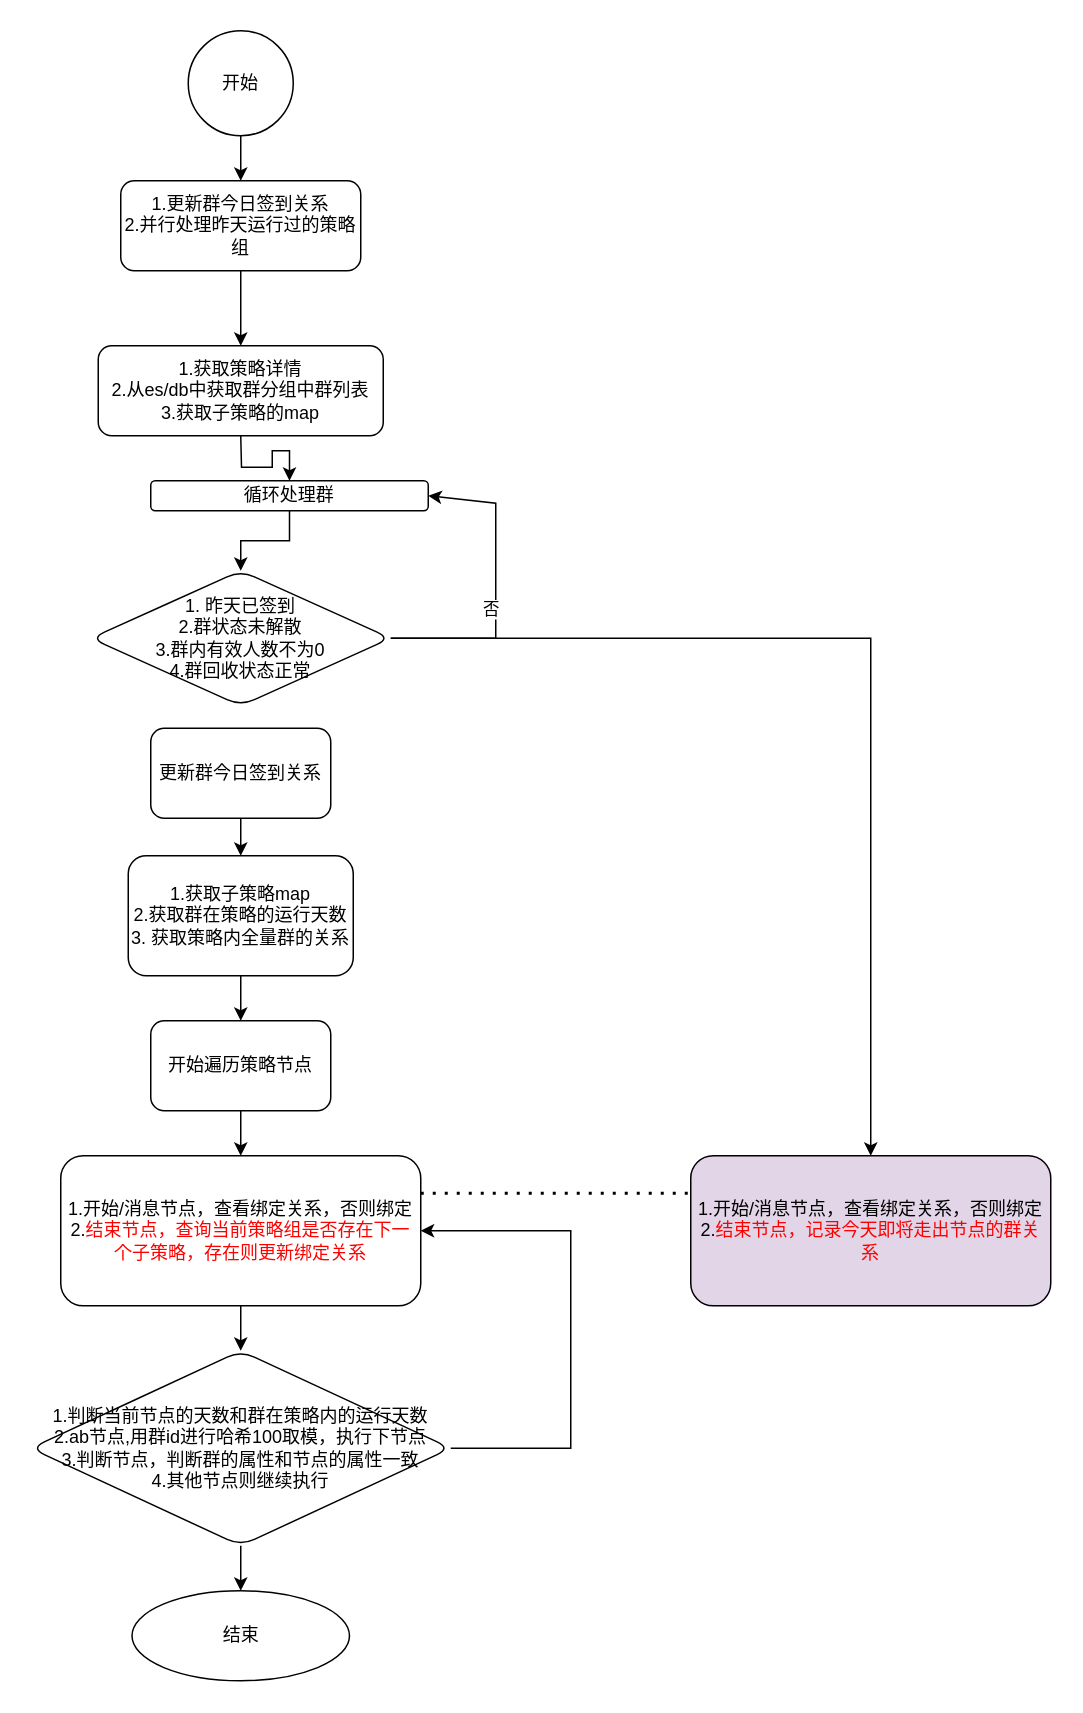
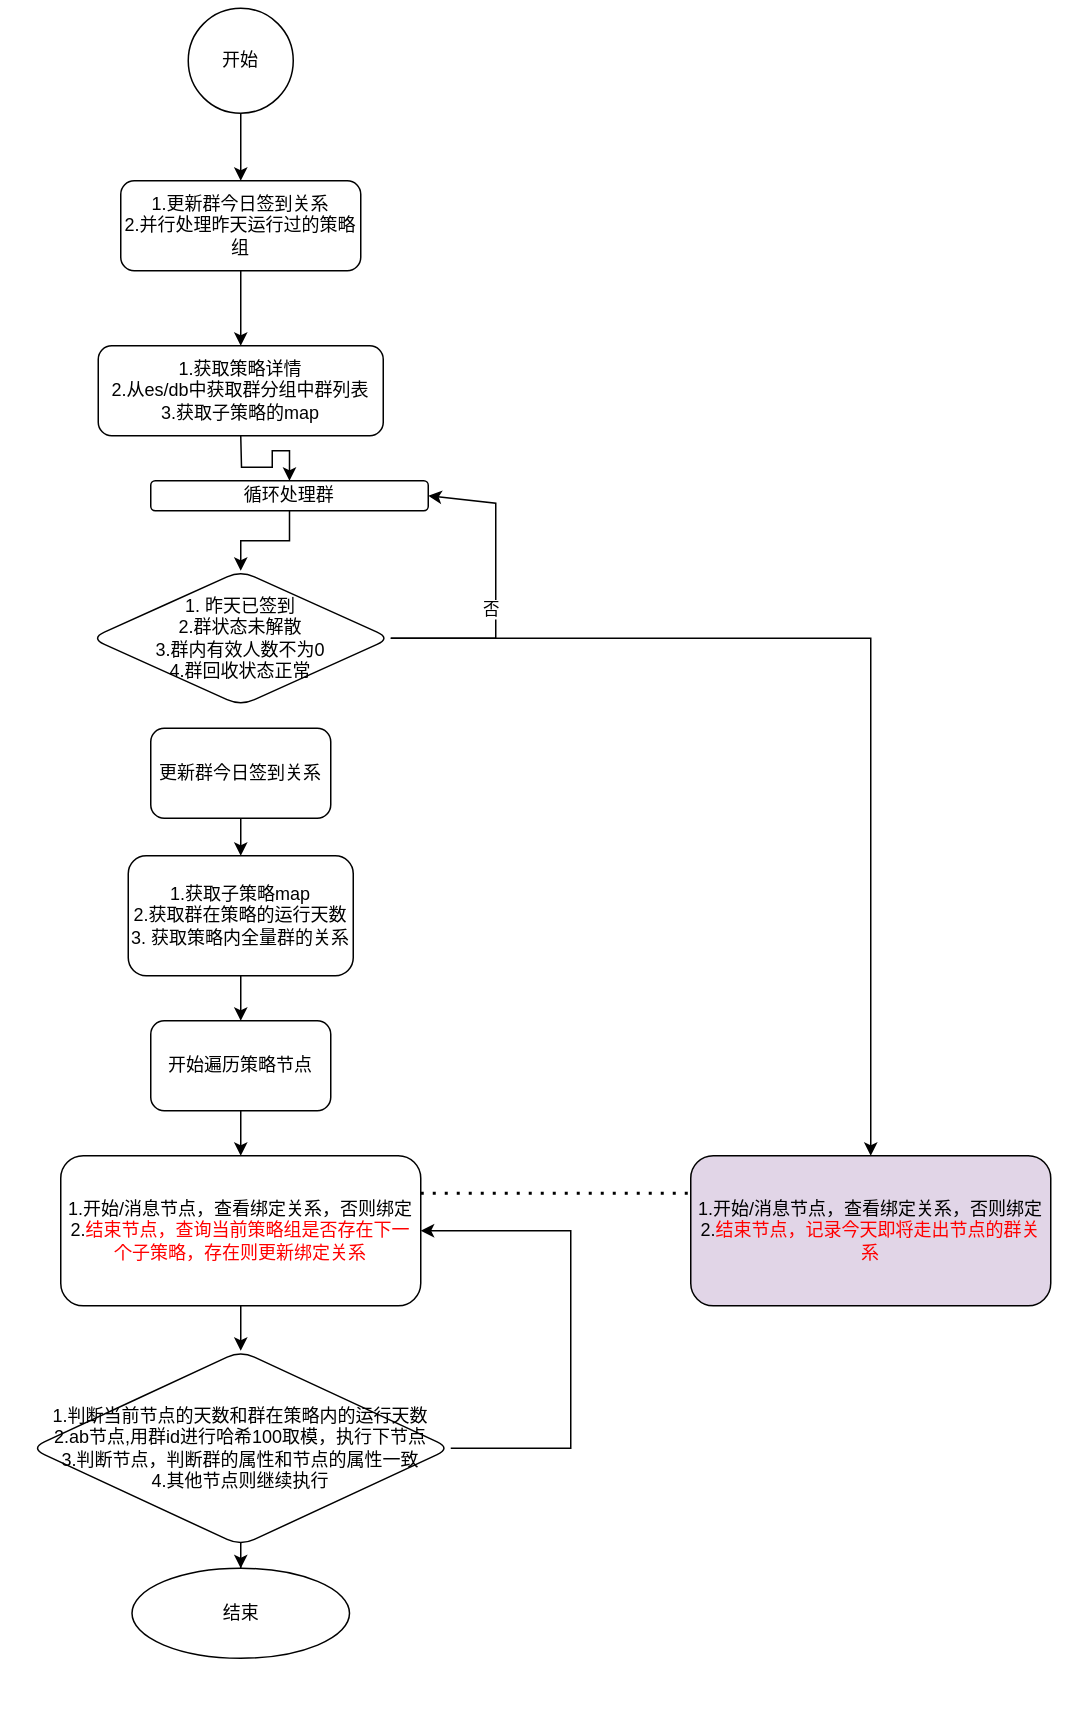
(241, 83) -> (241, 61)
(241, 1636) -> (241, 1613)
